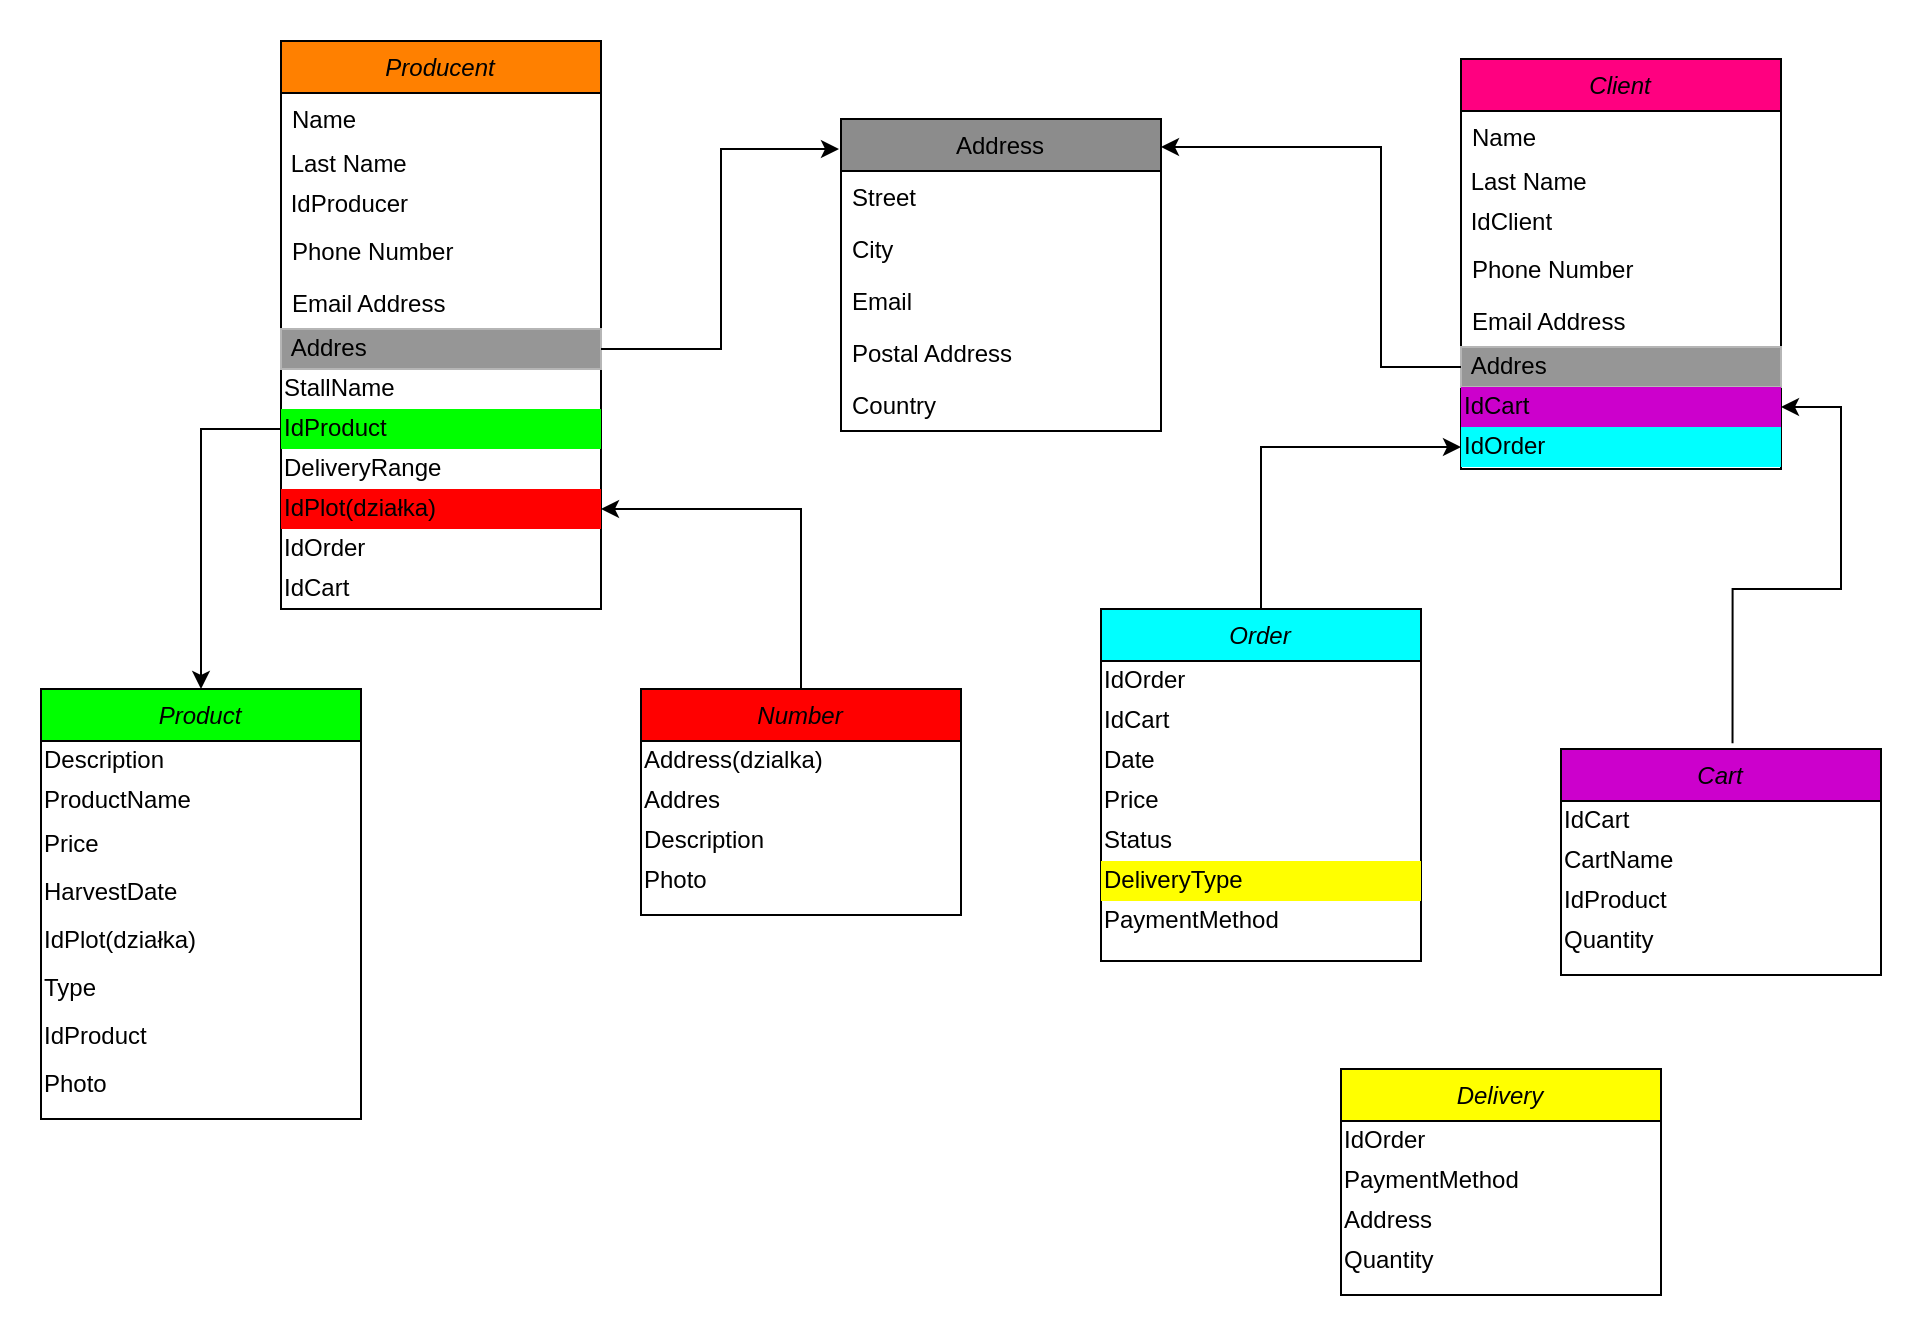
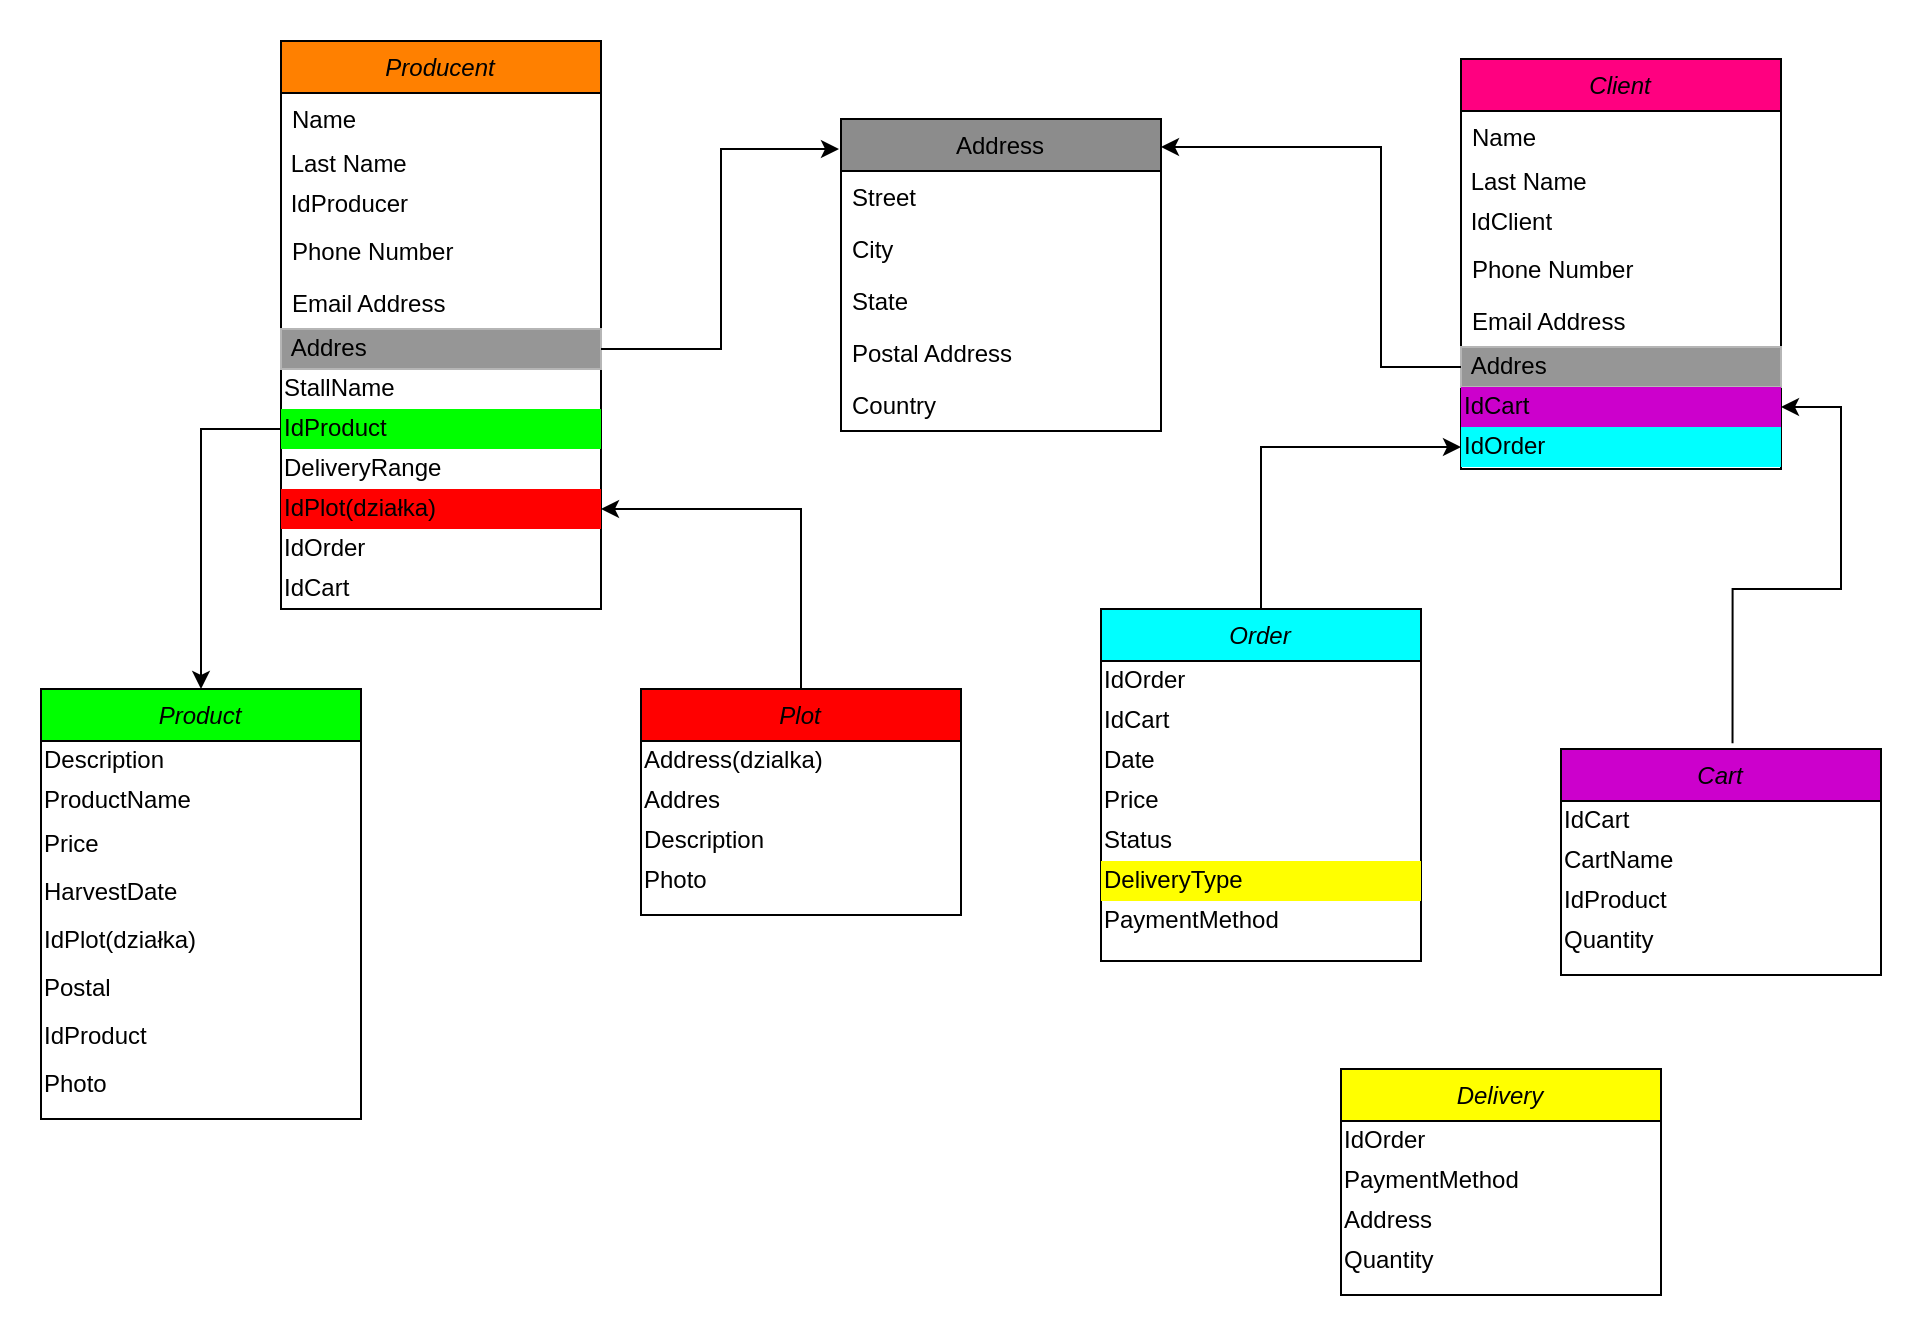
(879, 302) -> (886, 302)
(800, 716) -> (800, 716)
(72, 989) -> (82, 989)
